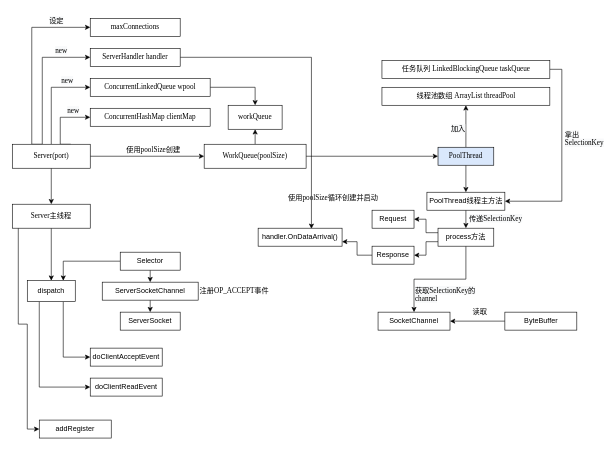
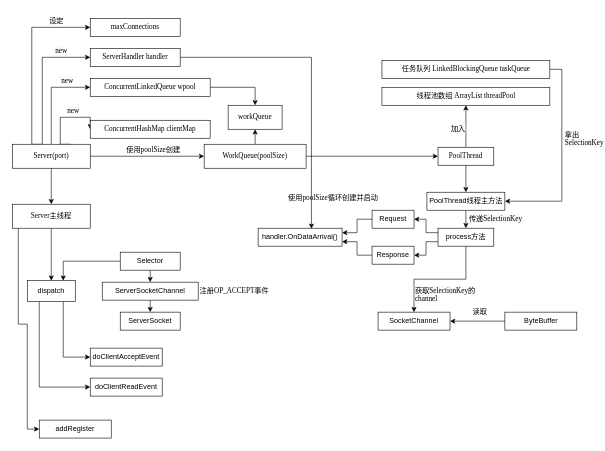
(150, 117) -> (150, 129)
(466, 156) -> (466, 156)
none -> (354, 233)
